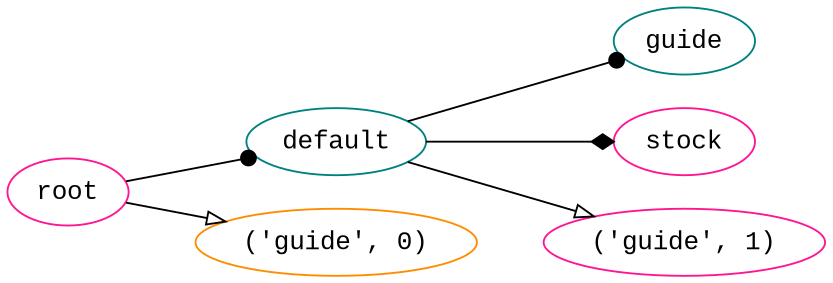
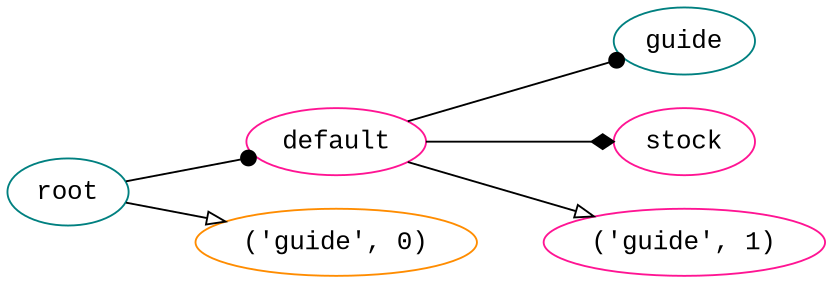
(336, 142) -> (336, 142)
(68, 192) -> (68, 192)
